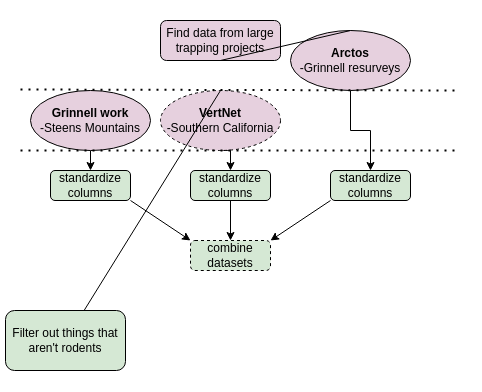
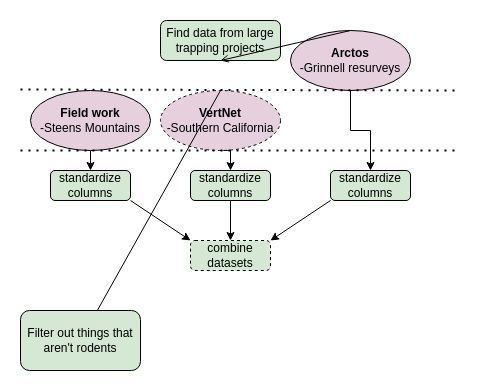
(221, 41) -> (221, 41)
(224, 60) -> (226, 59)
(91, 121) -> (91, 121)
(66, 341) -> (81, 341)
